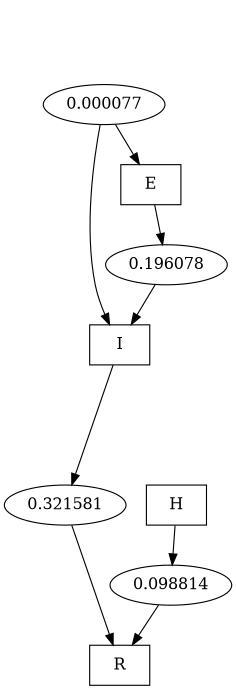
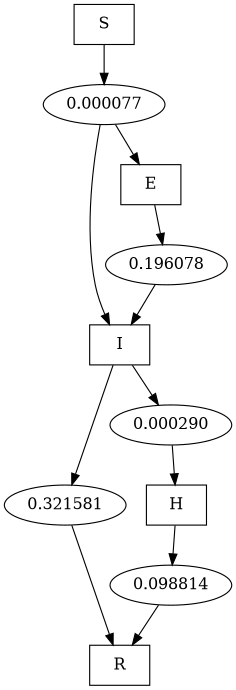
none -> (104, 24)
none -> (171, 425)
